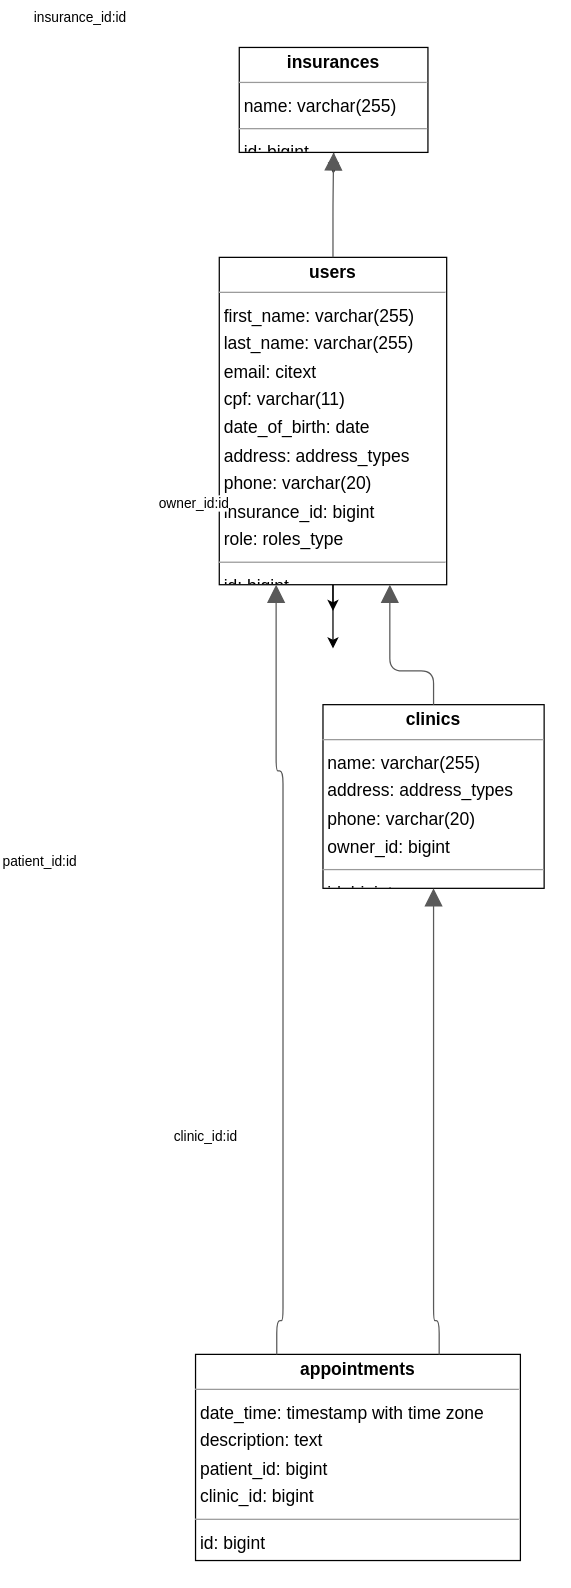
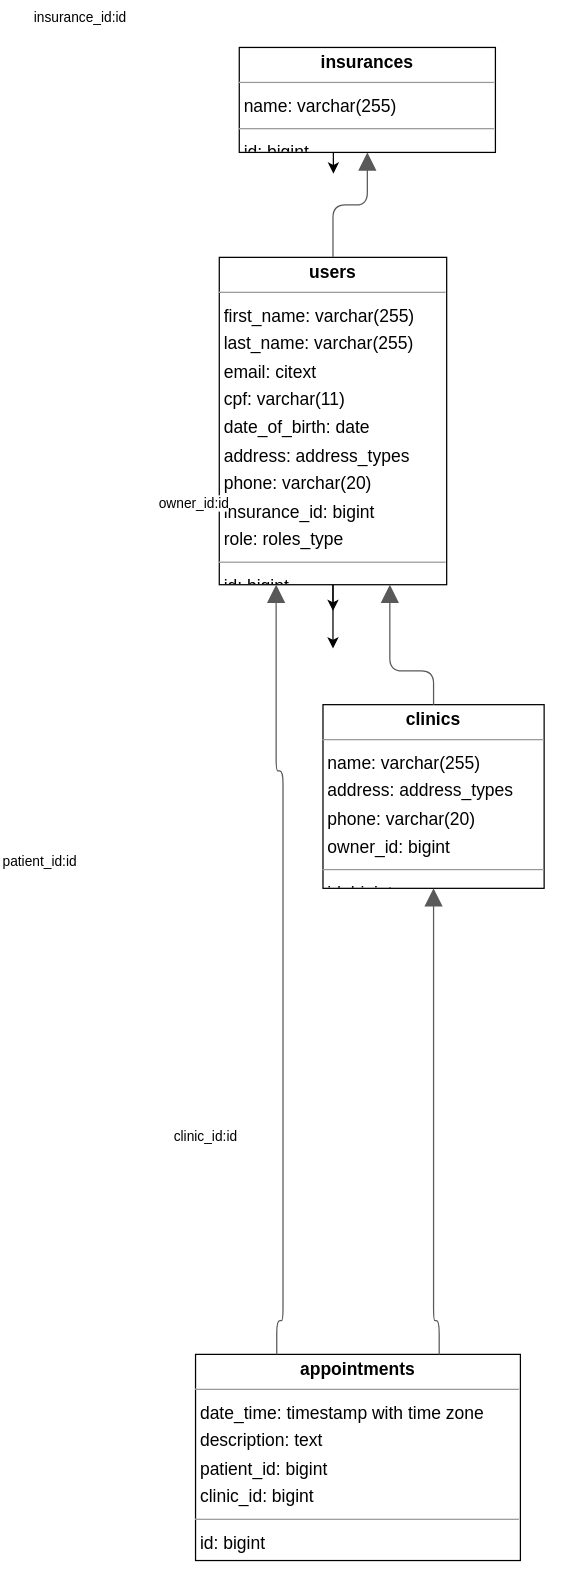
(334, 99) -> (368, 99)
